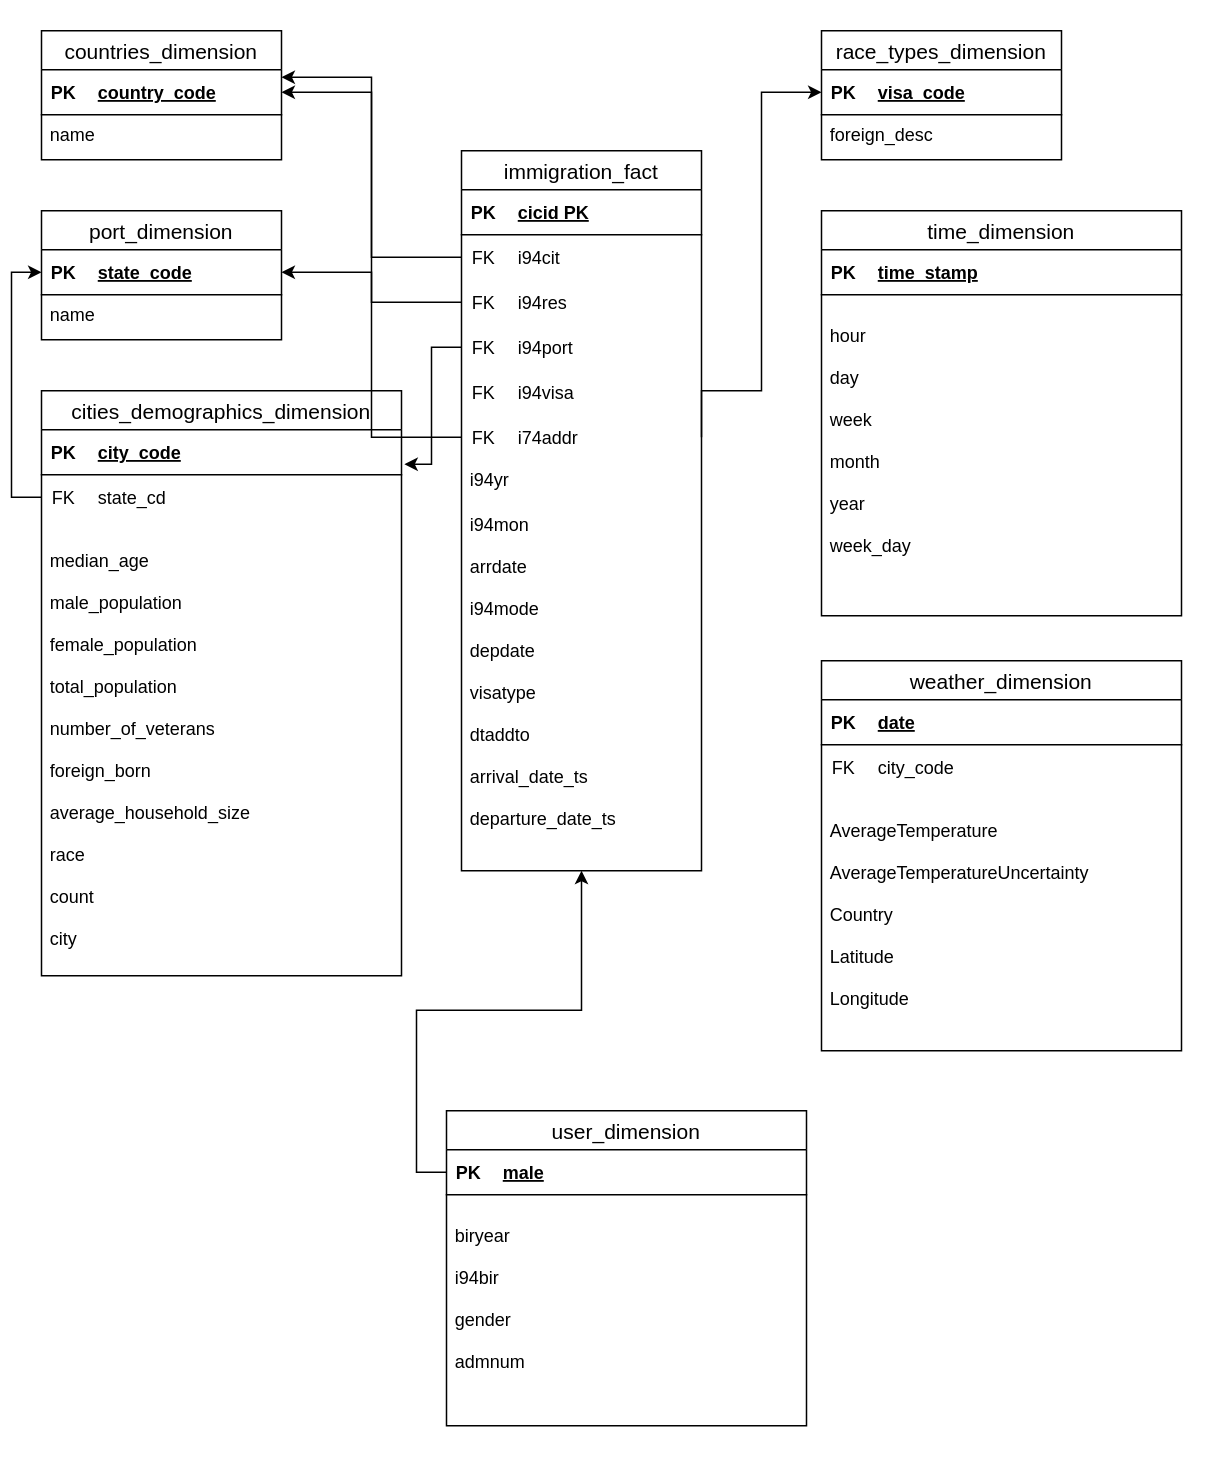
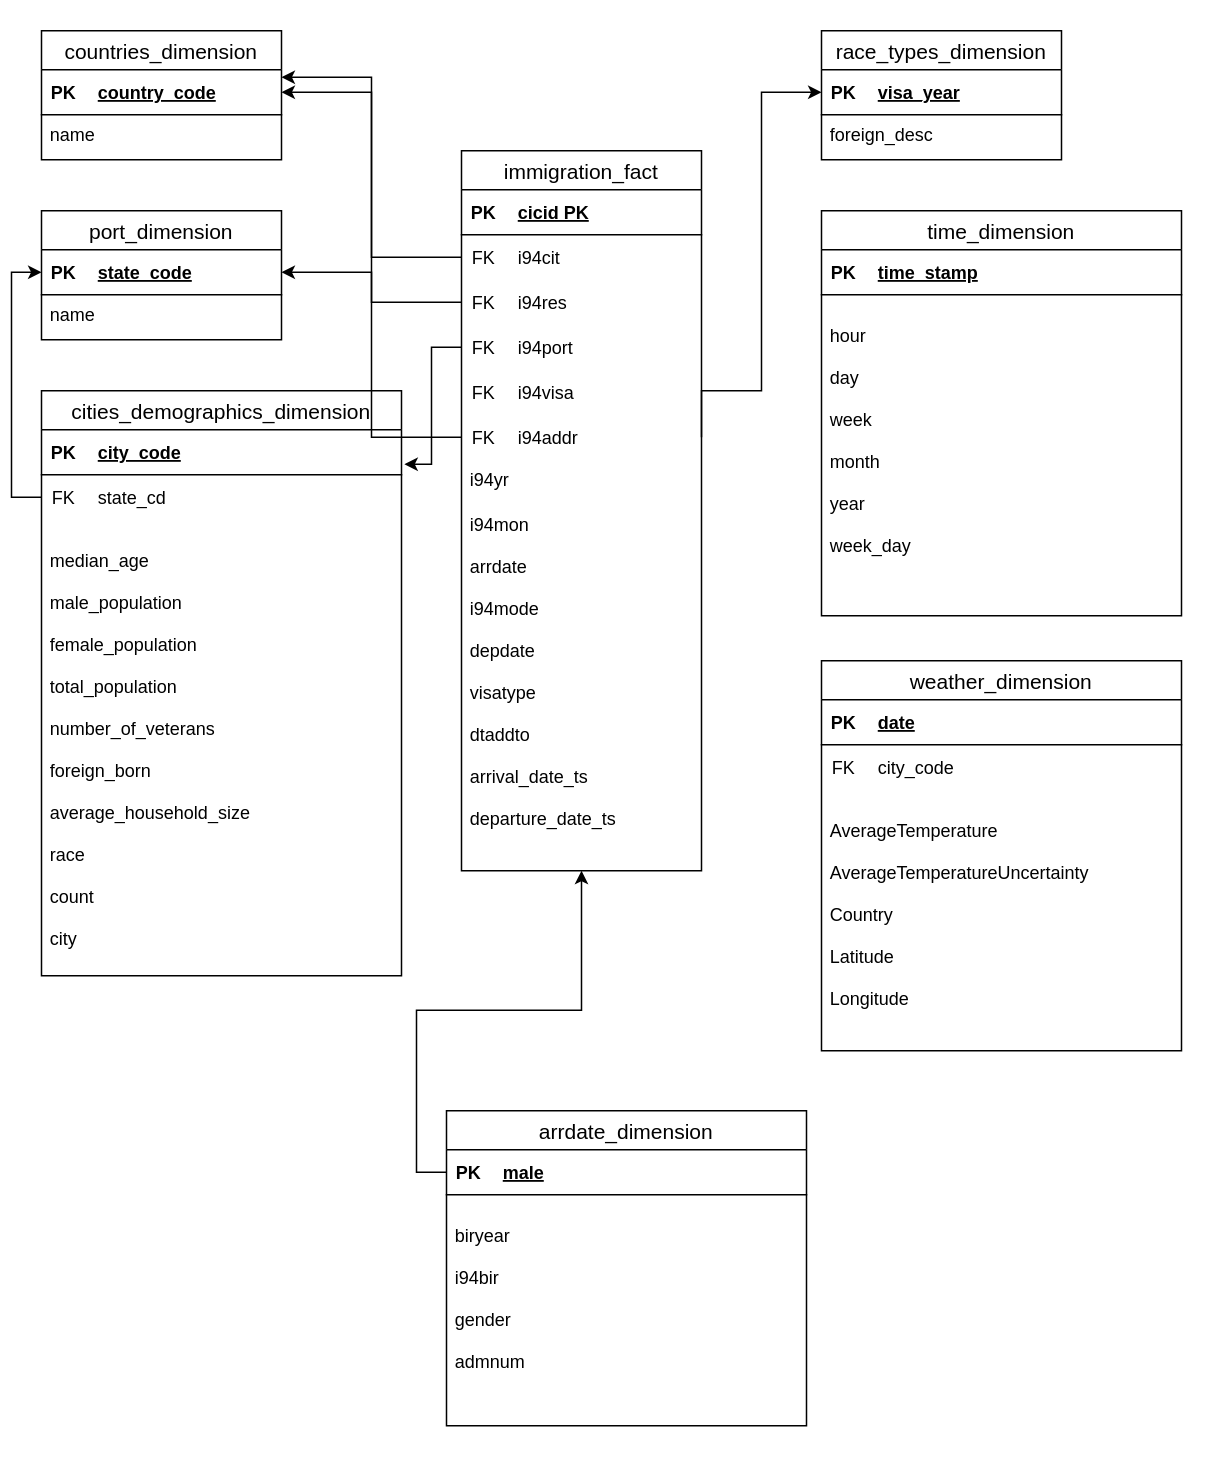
(921, 93) -> (921, 93)
(550, 438) -> (550, 438)
(626, 1132) -> (626, 1132)
